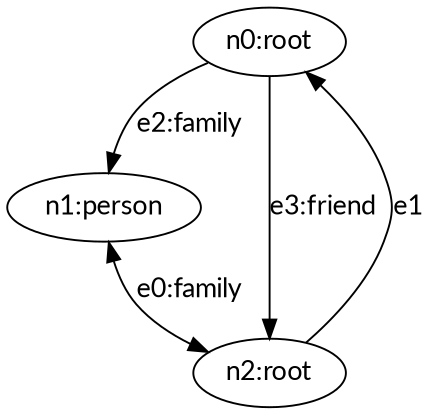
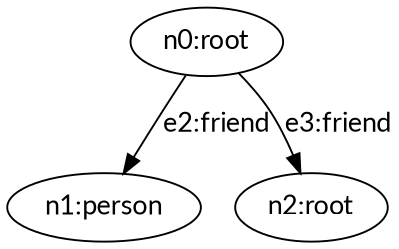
(190, 125) -> (216, 125)
(391, 217) -> none
(143, 311) -> none
